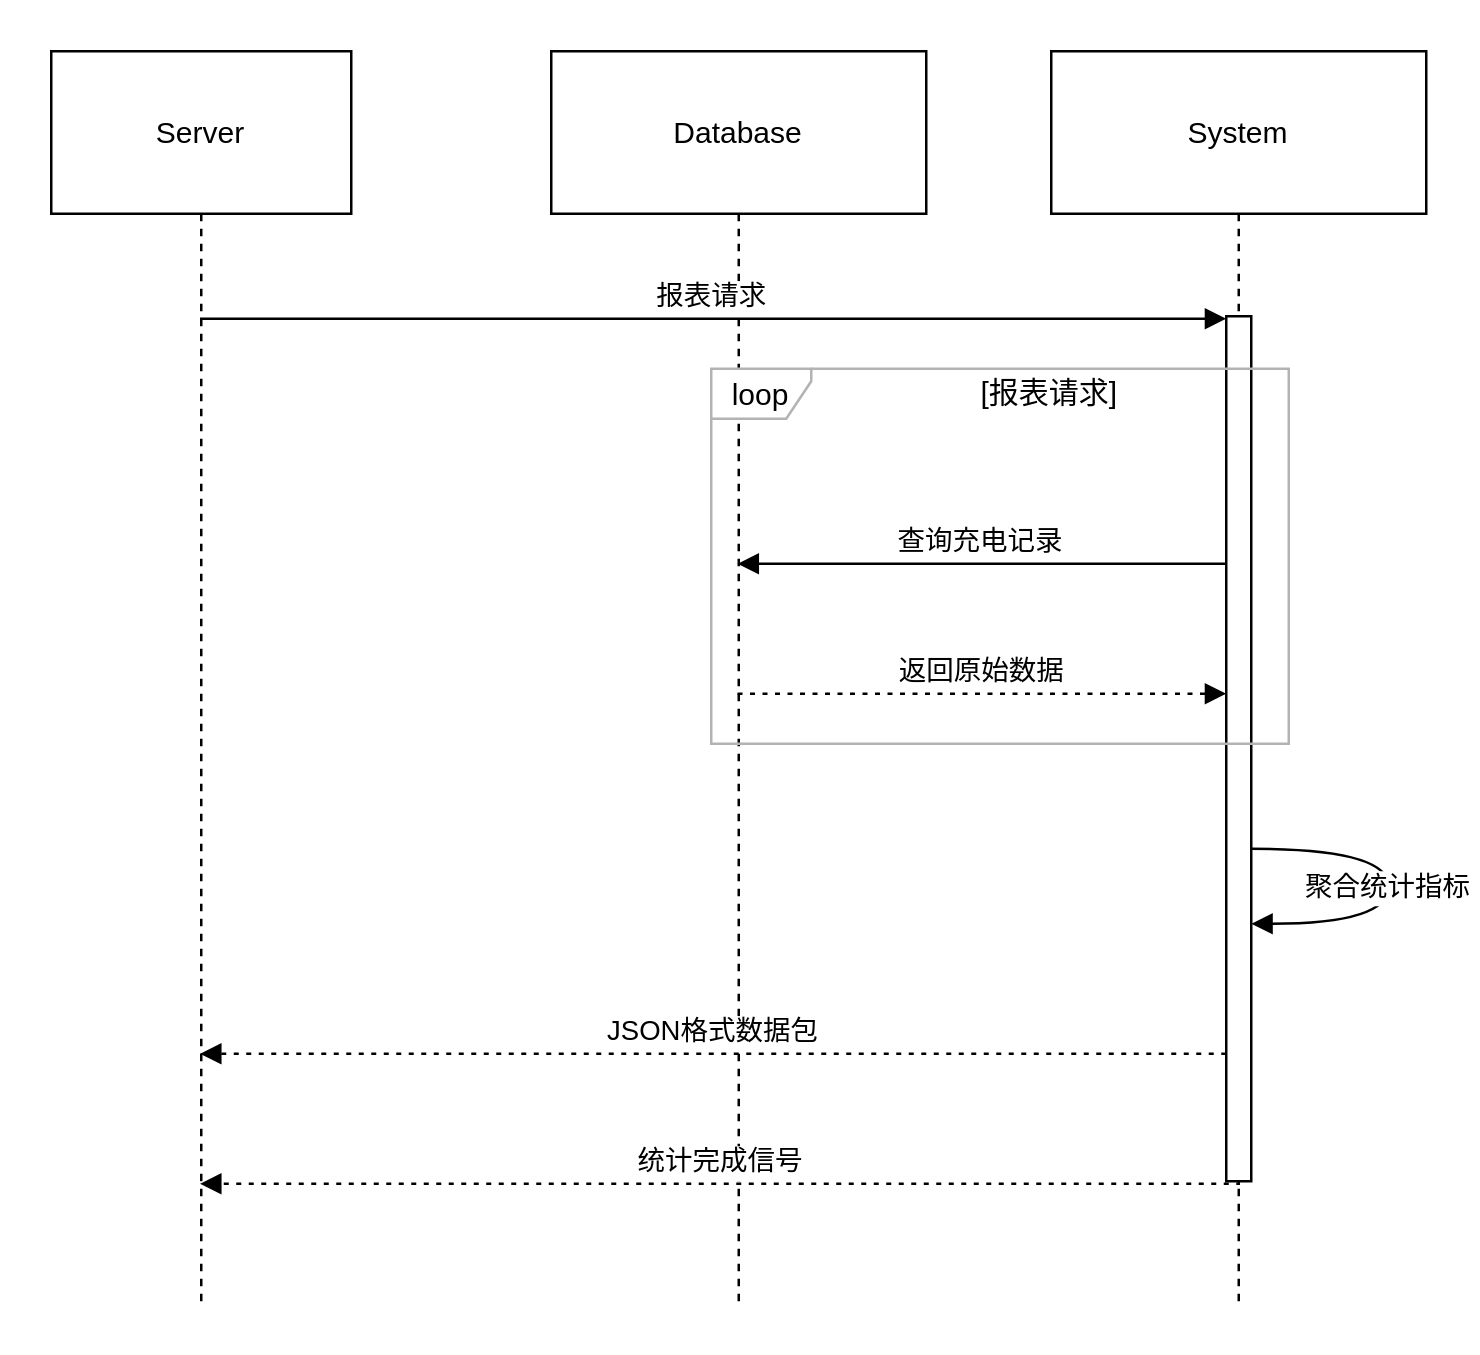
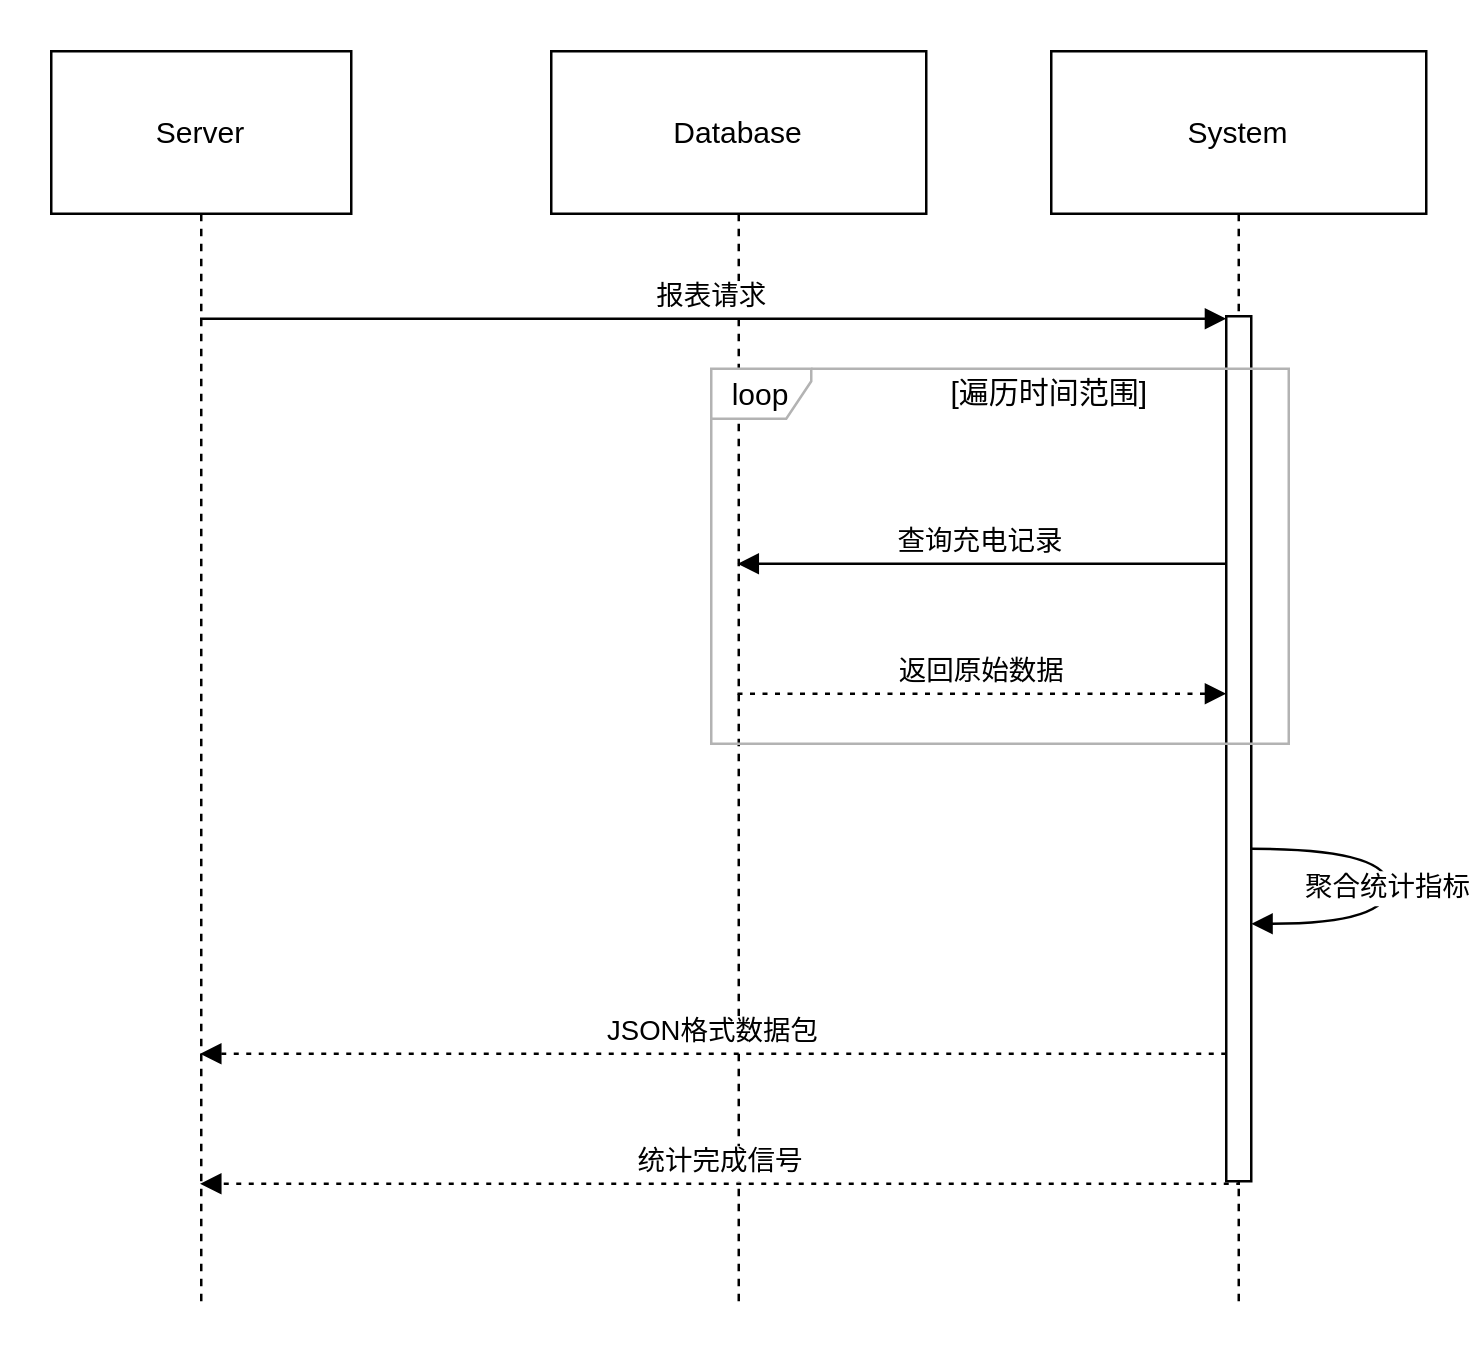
(1050, 394) -> (1050, 394)
